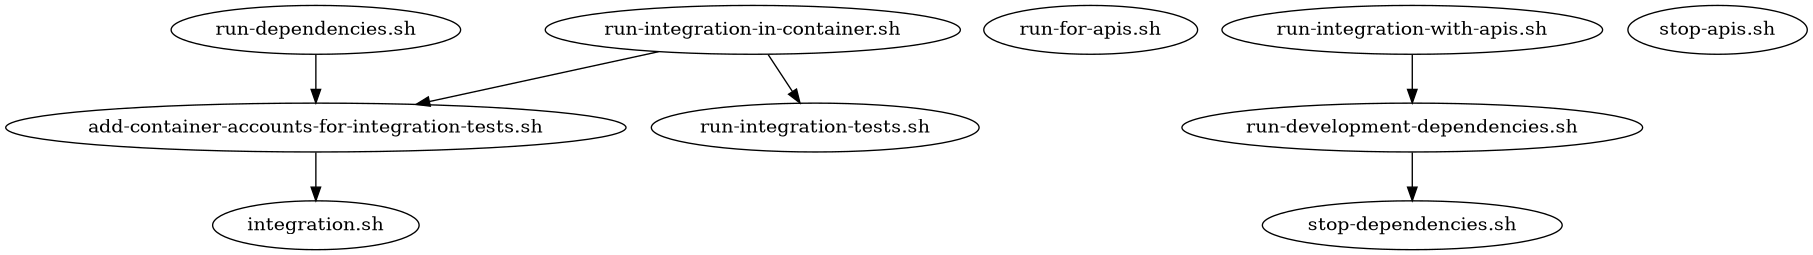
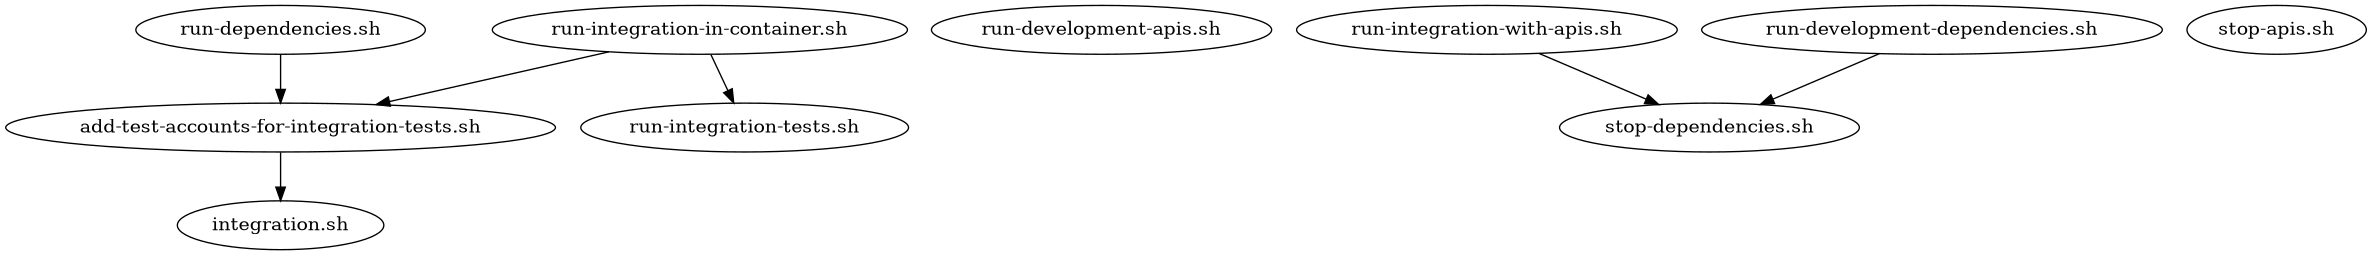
(1091, 30) -> (1102, 30)
(1412, 72) -> (1593, 76)
(316, 128) -> (281, 128)
